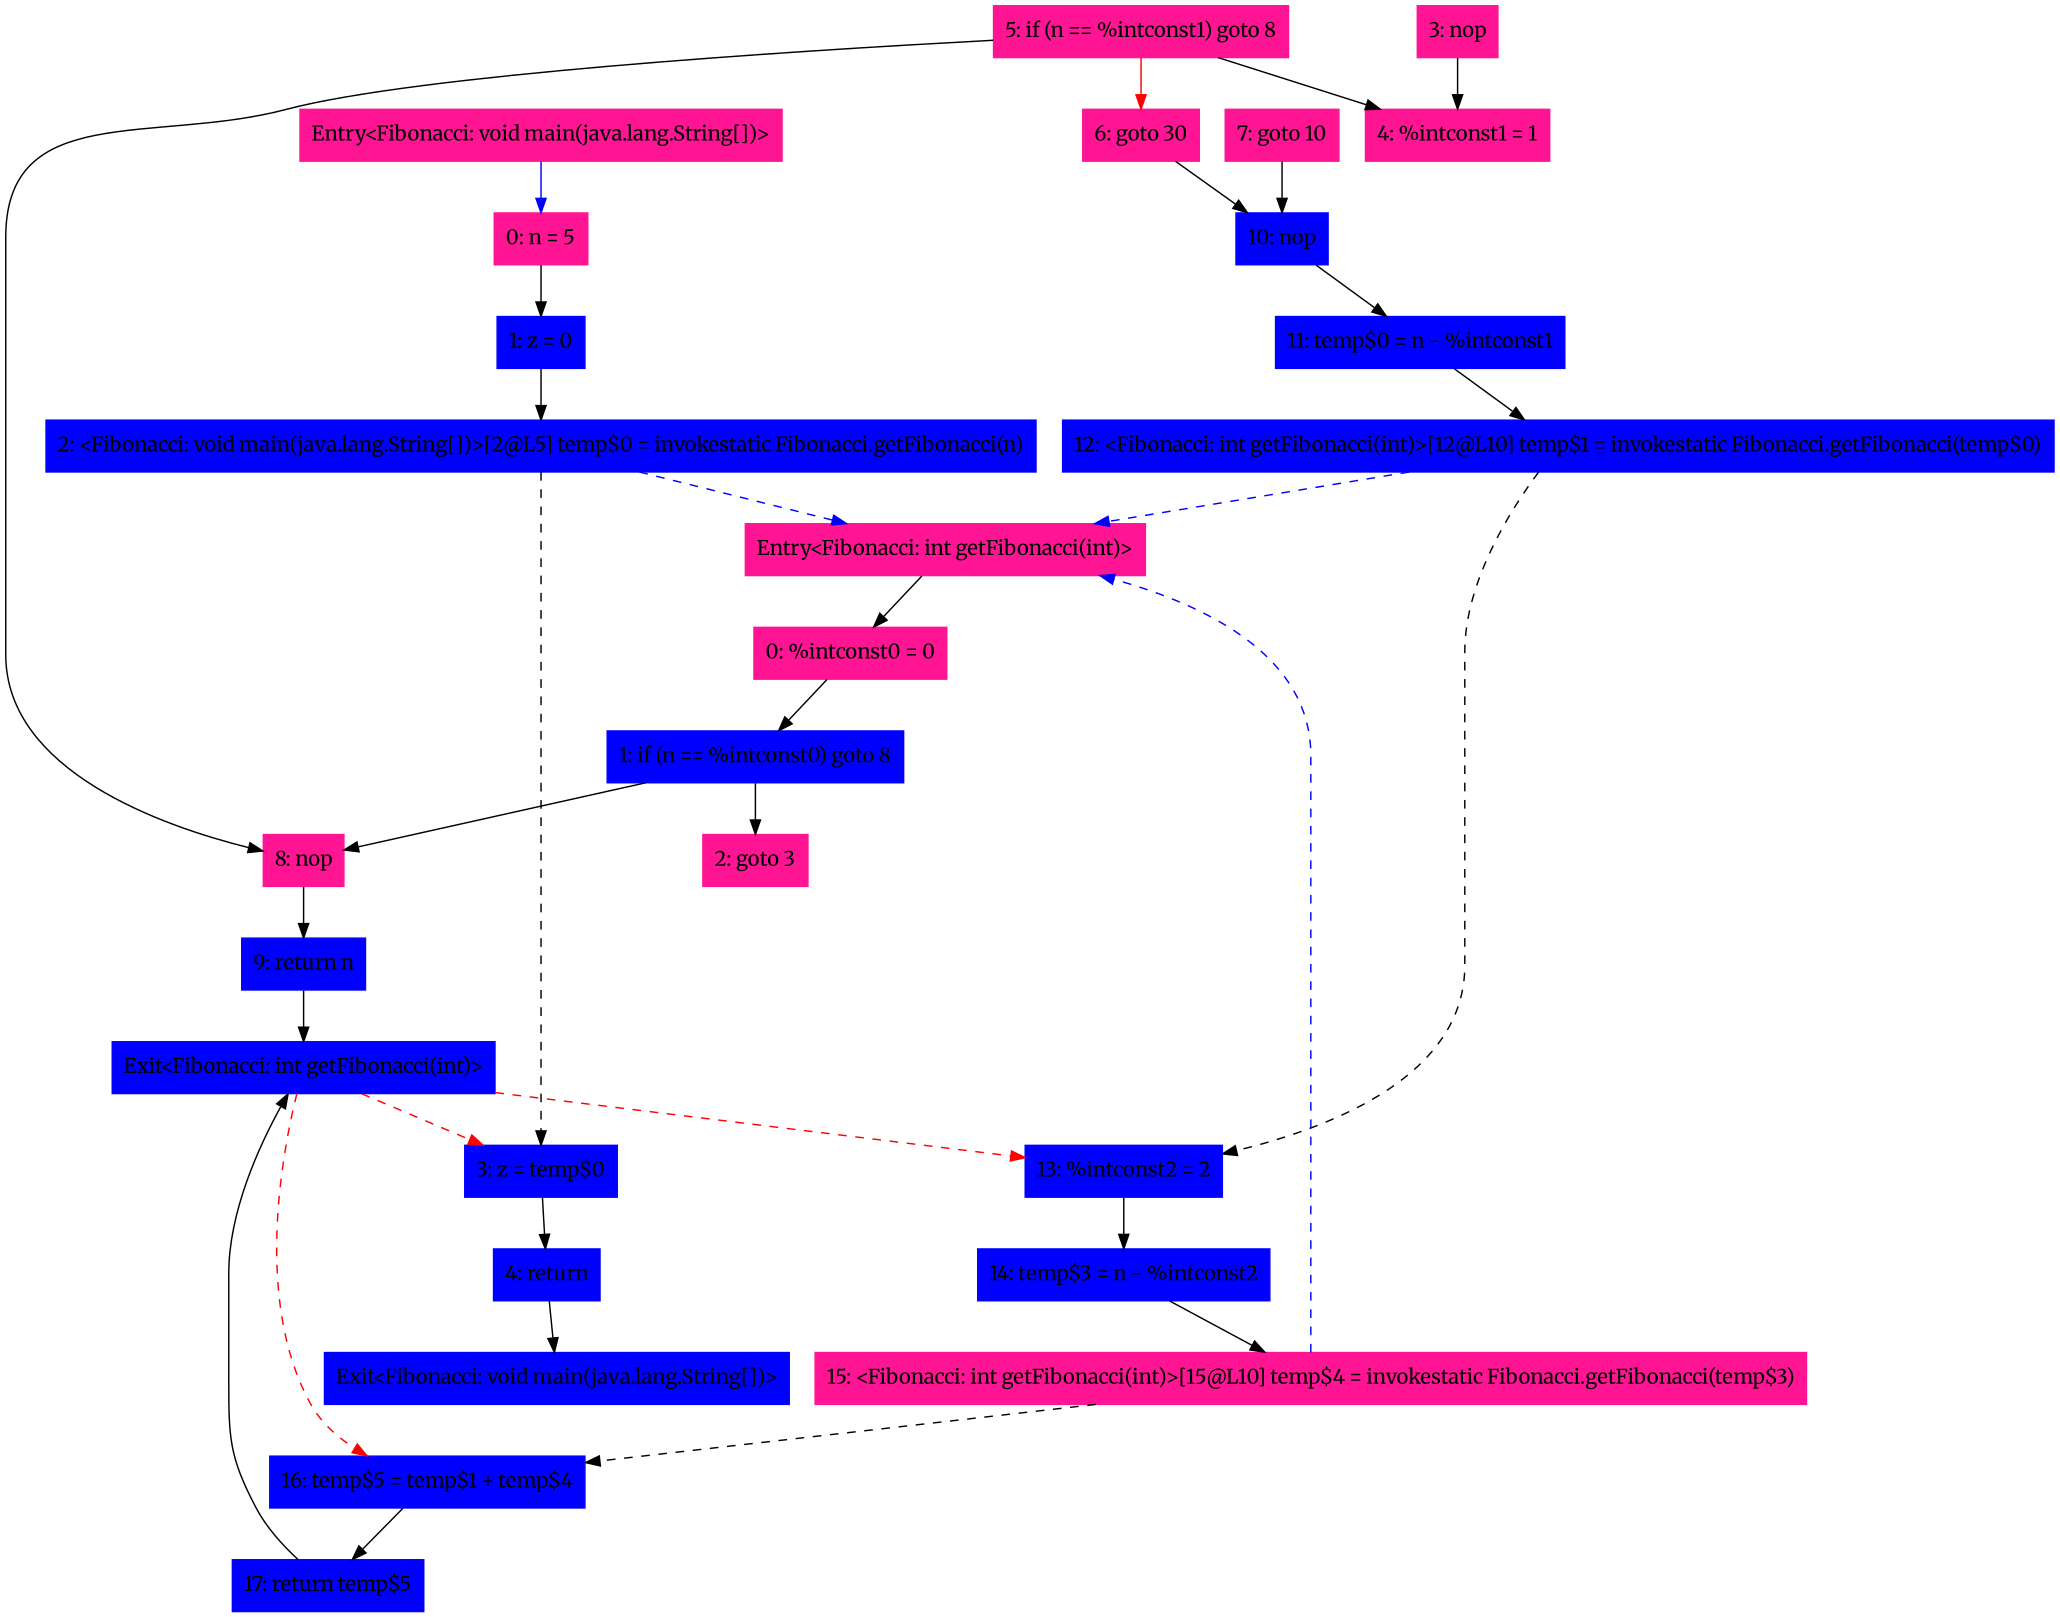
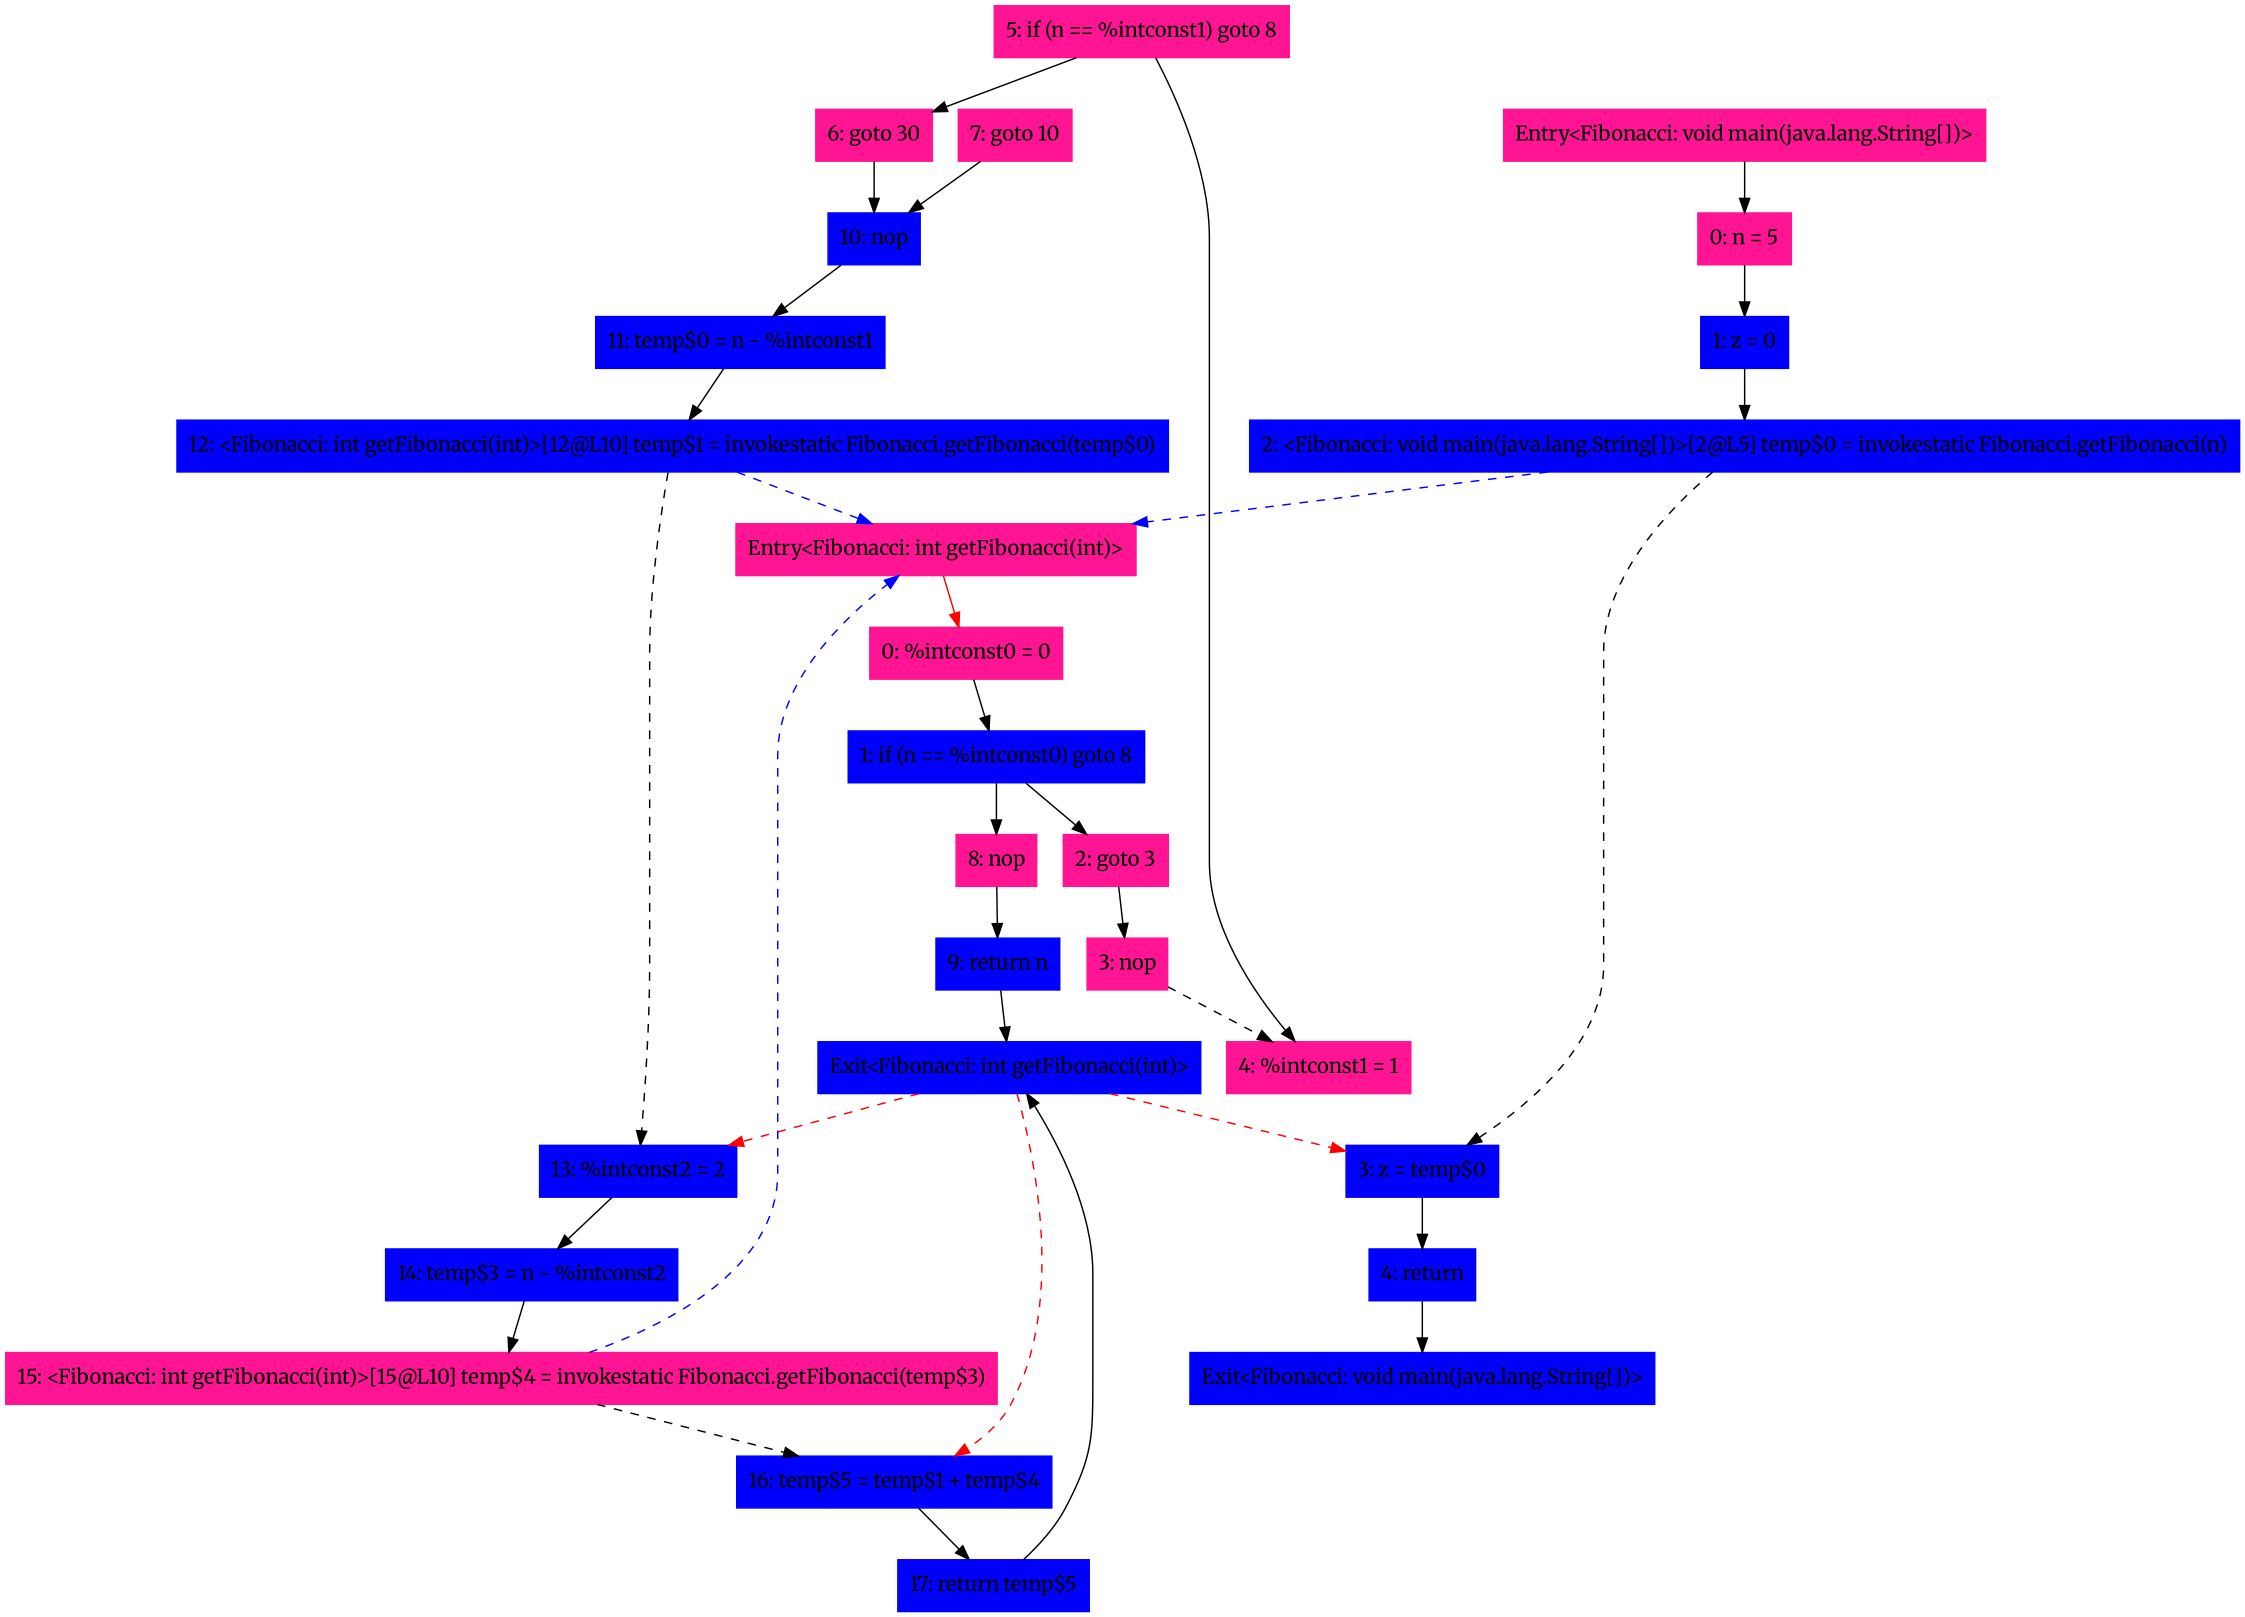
(1141, 76) -> (1011, 82)
(1458, 76) -> (1214, 1011)
(97, 135) -> none
(541, 180) -> (1745, 180)
(903, 596) -> (949, 595)
none -> (1121, 905)
